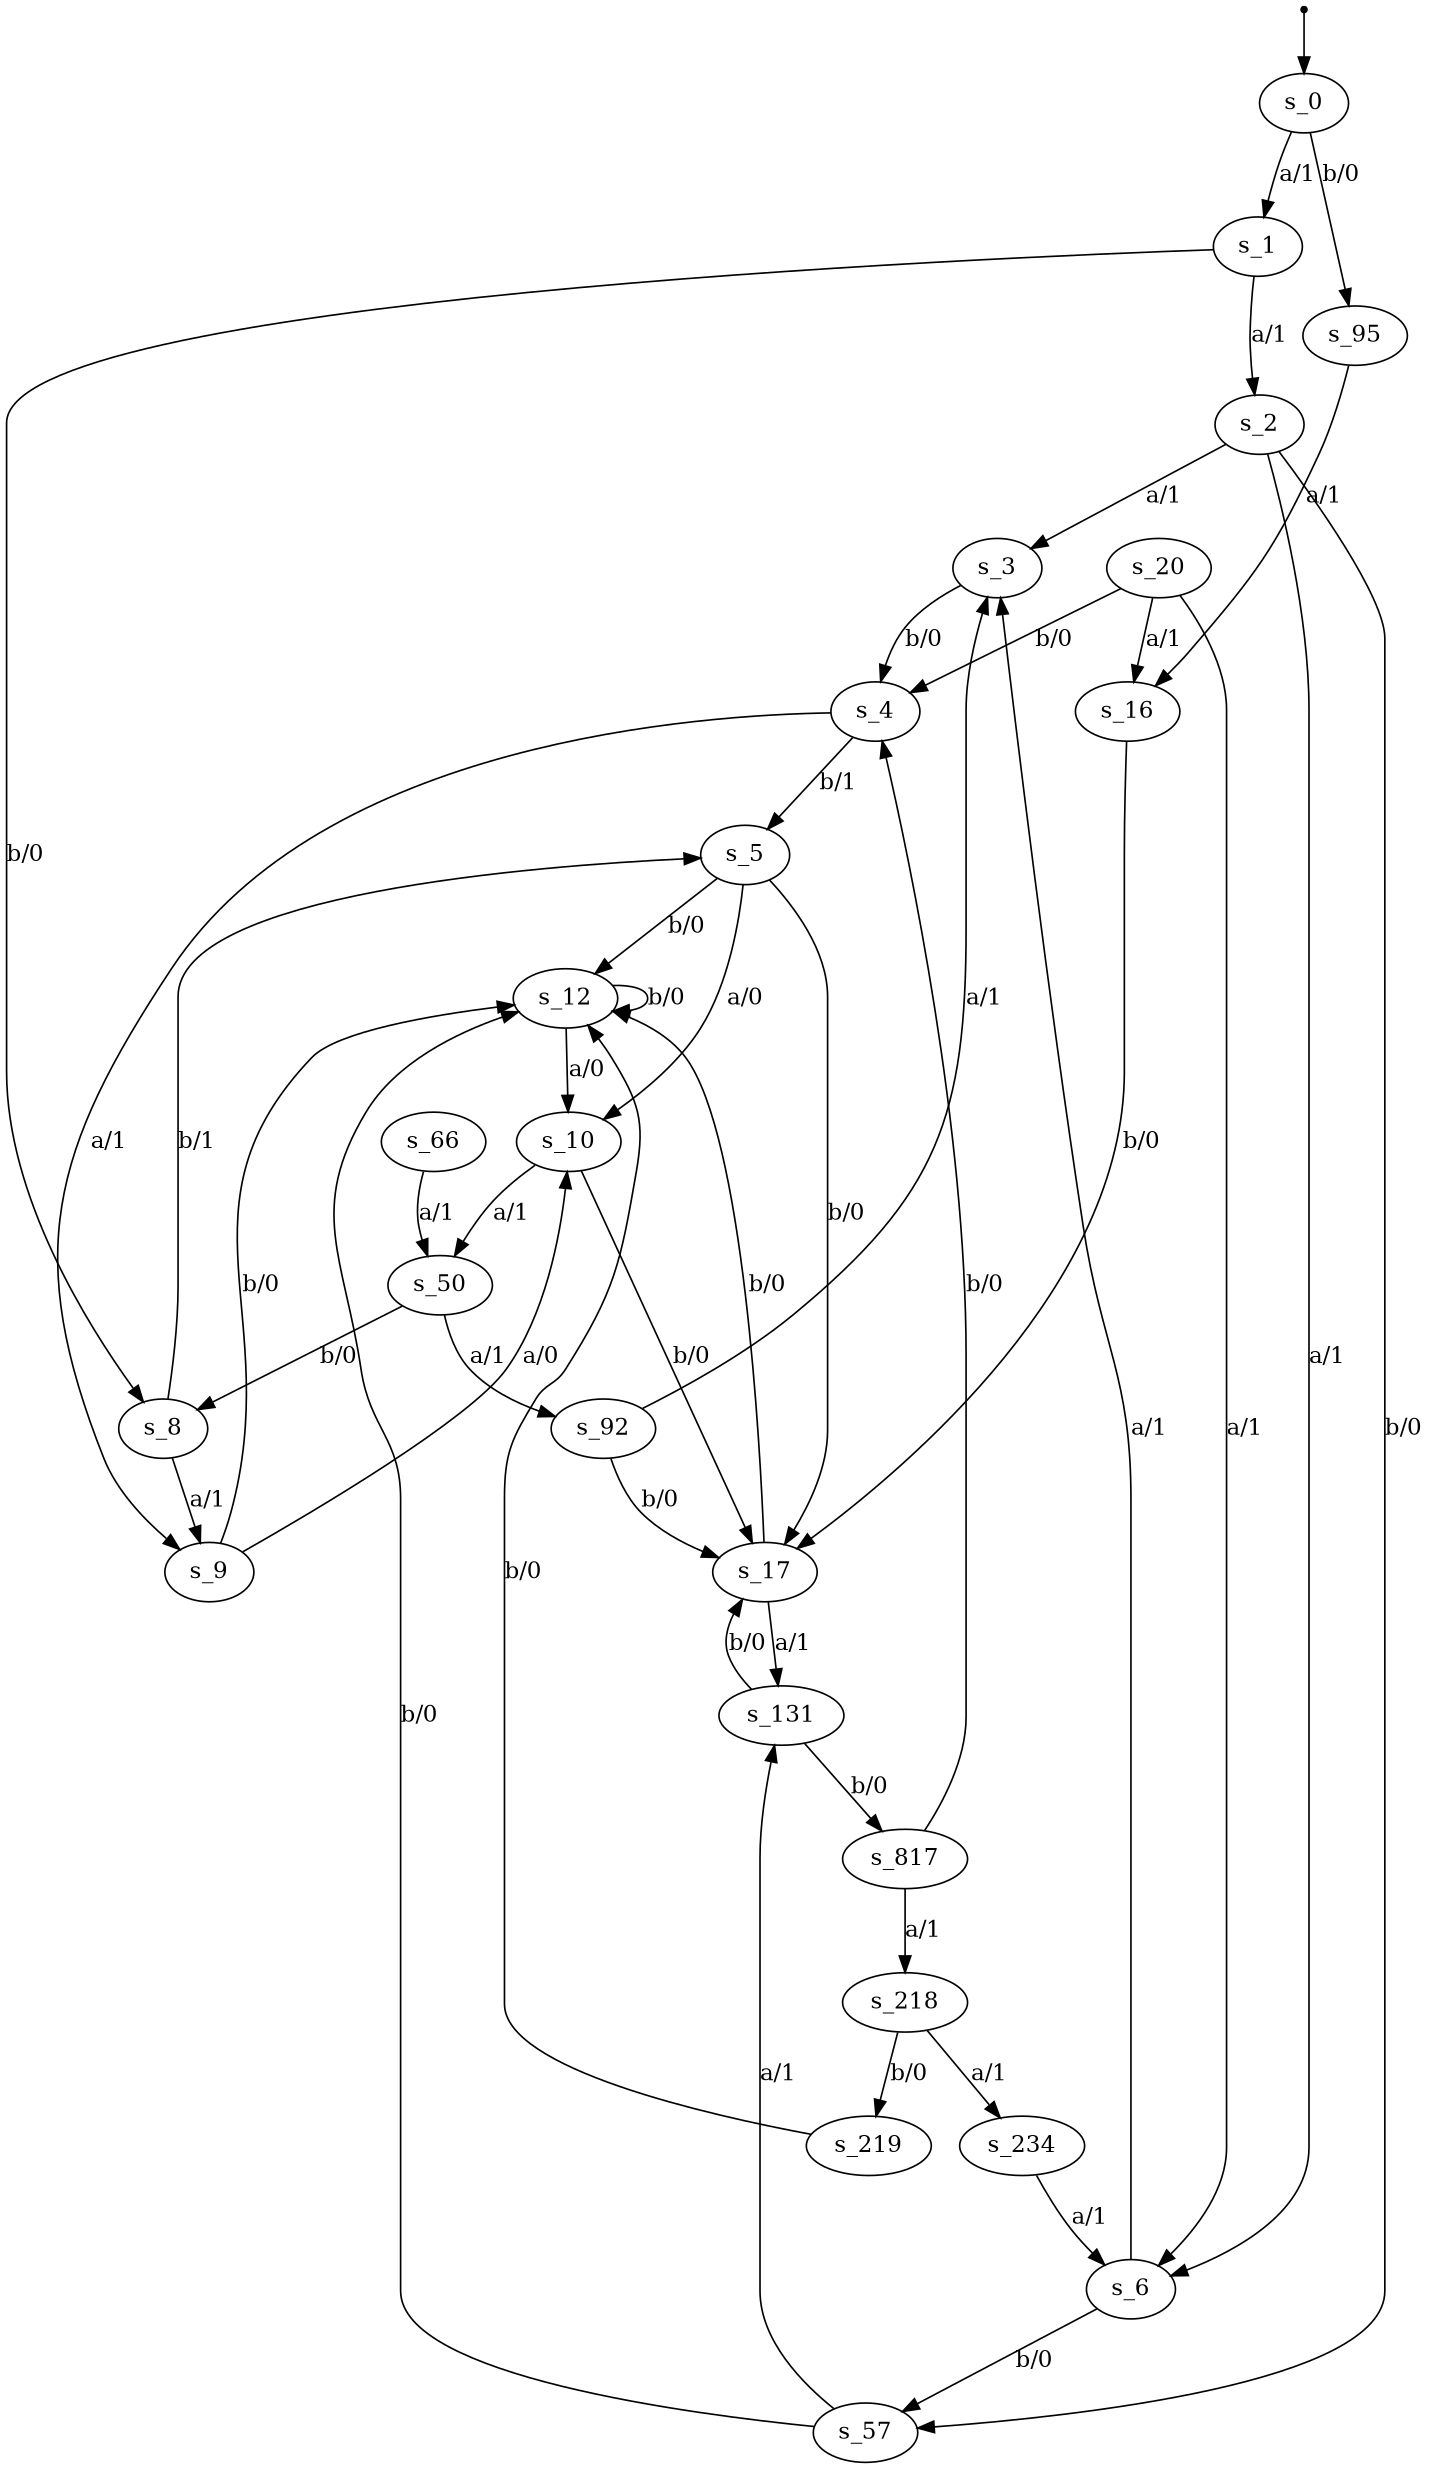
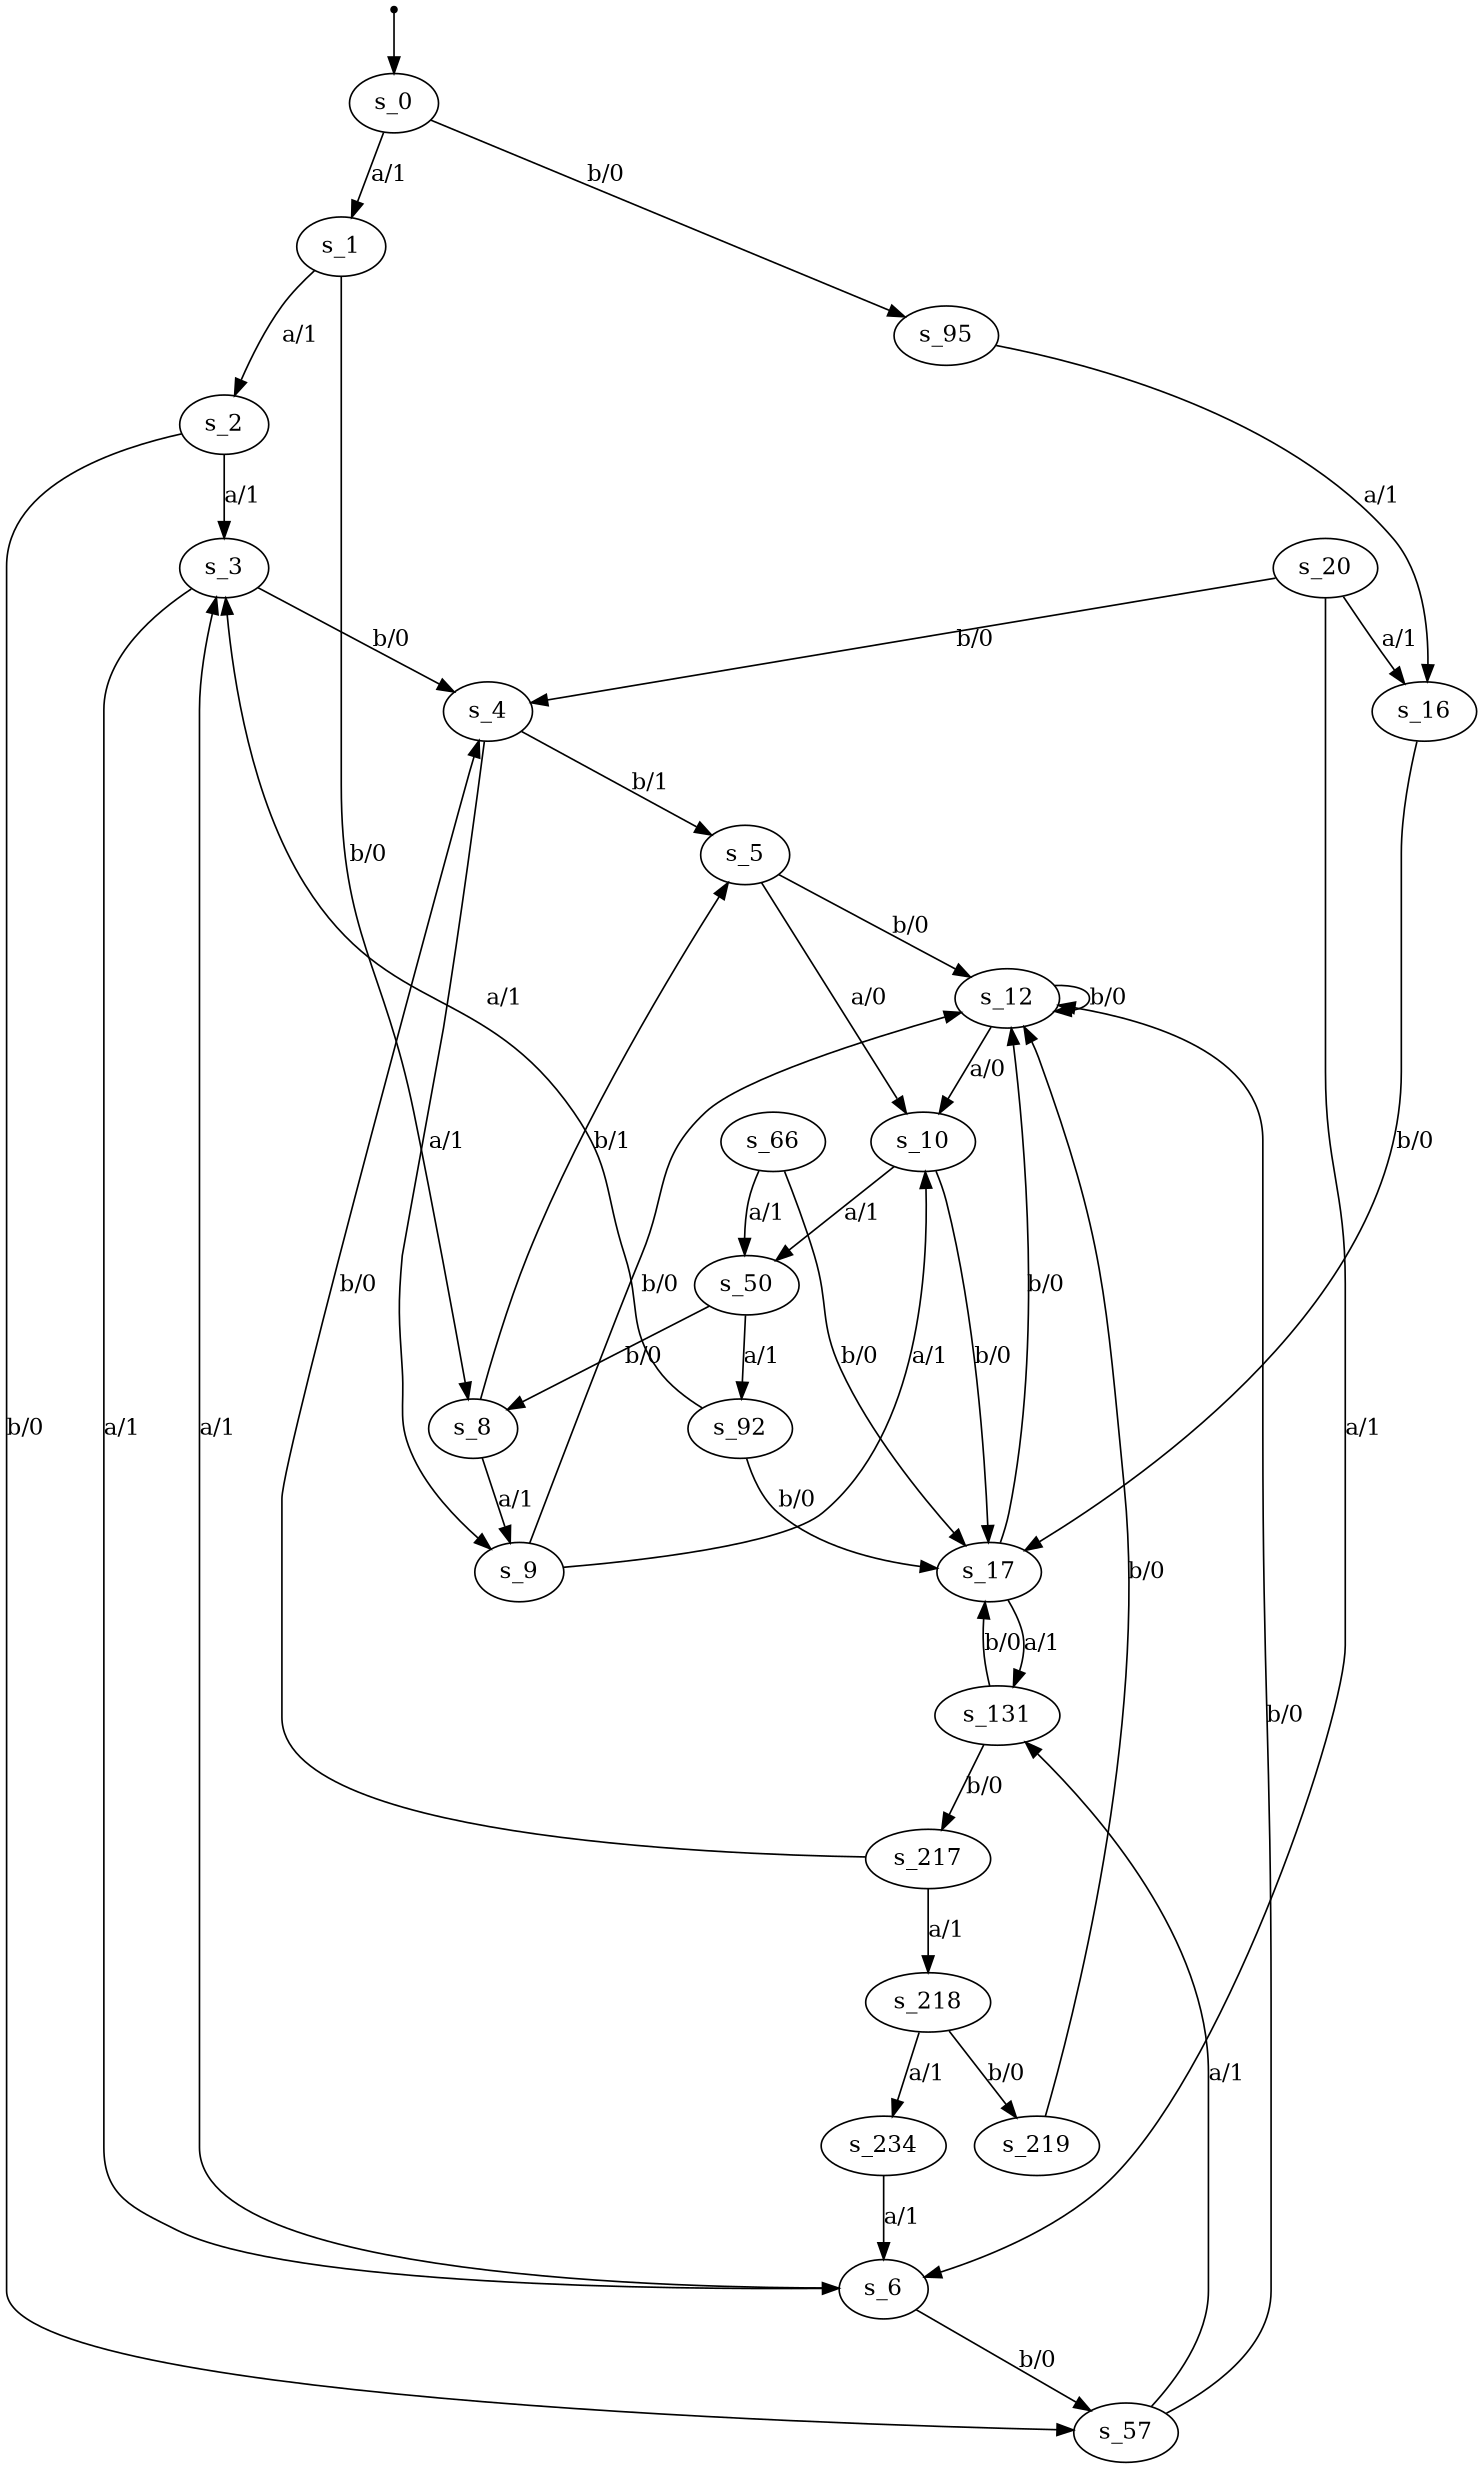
(828, 1200) -> (839, 1366)
(541, 1357) -> (930, 1357)
(1309, 1391) -> (104, 1736)
(905, 1859) -> (928, 1859)
